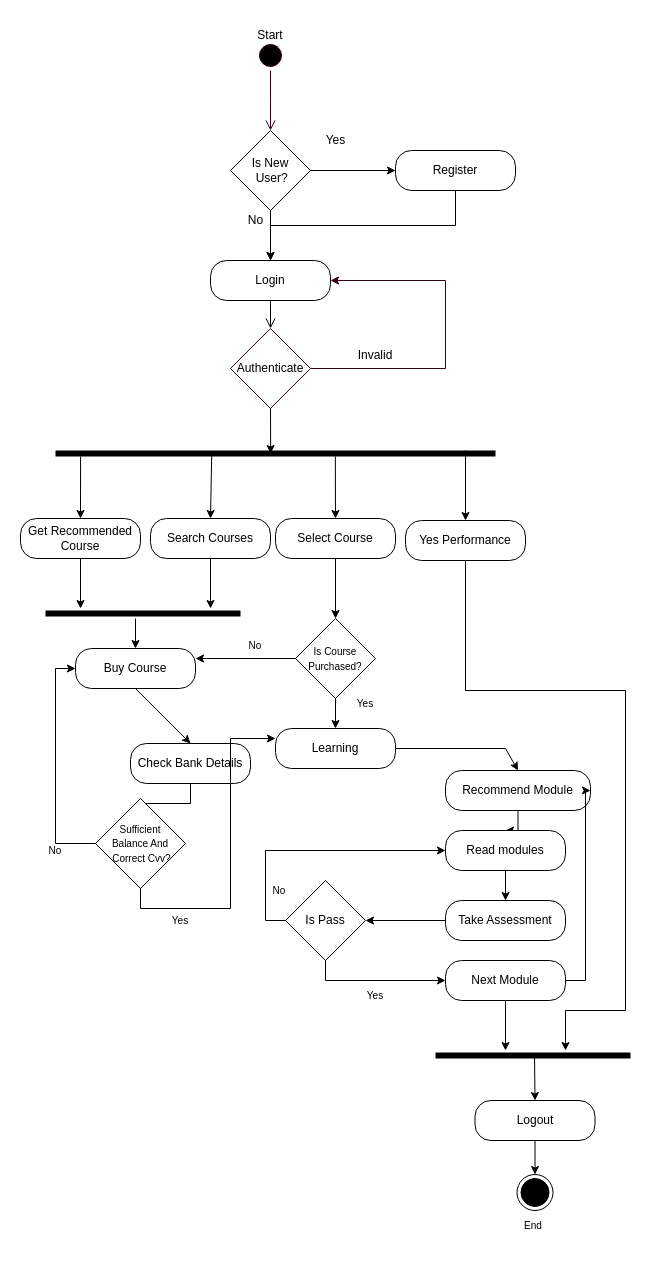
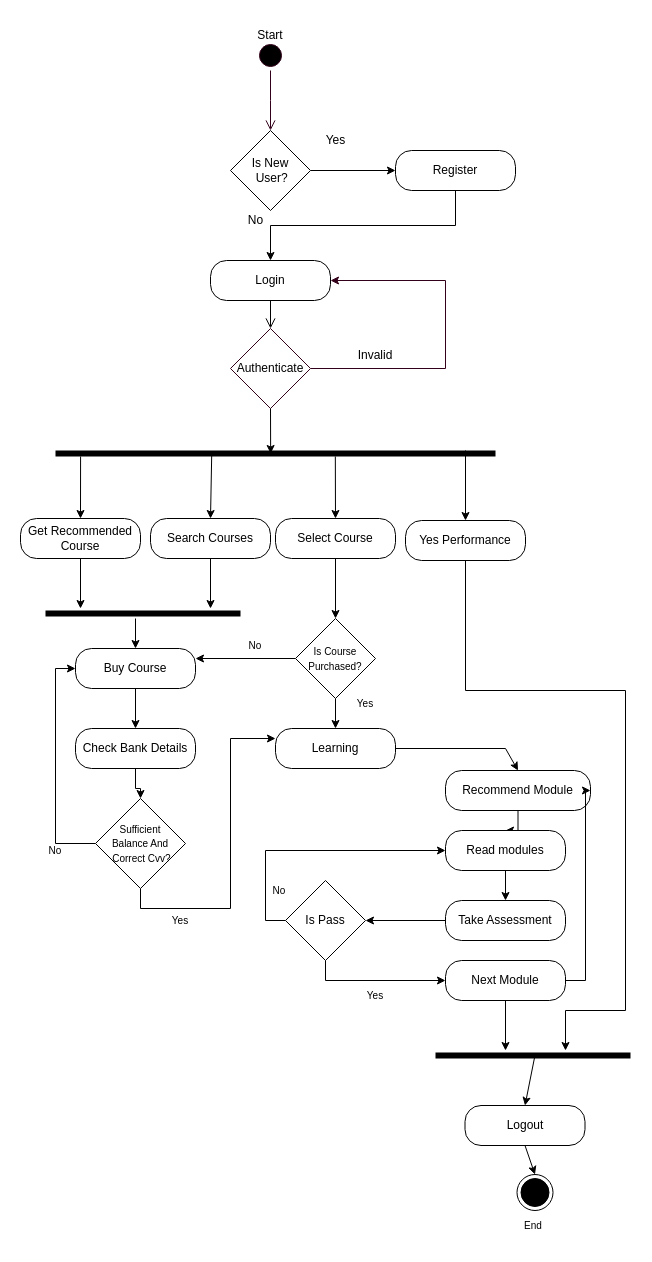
(271, 217) -> none
(191, 764) -> (136, 749)
(535, 1121) -> (525, 1126)
